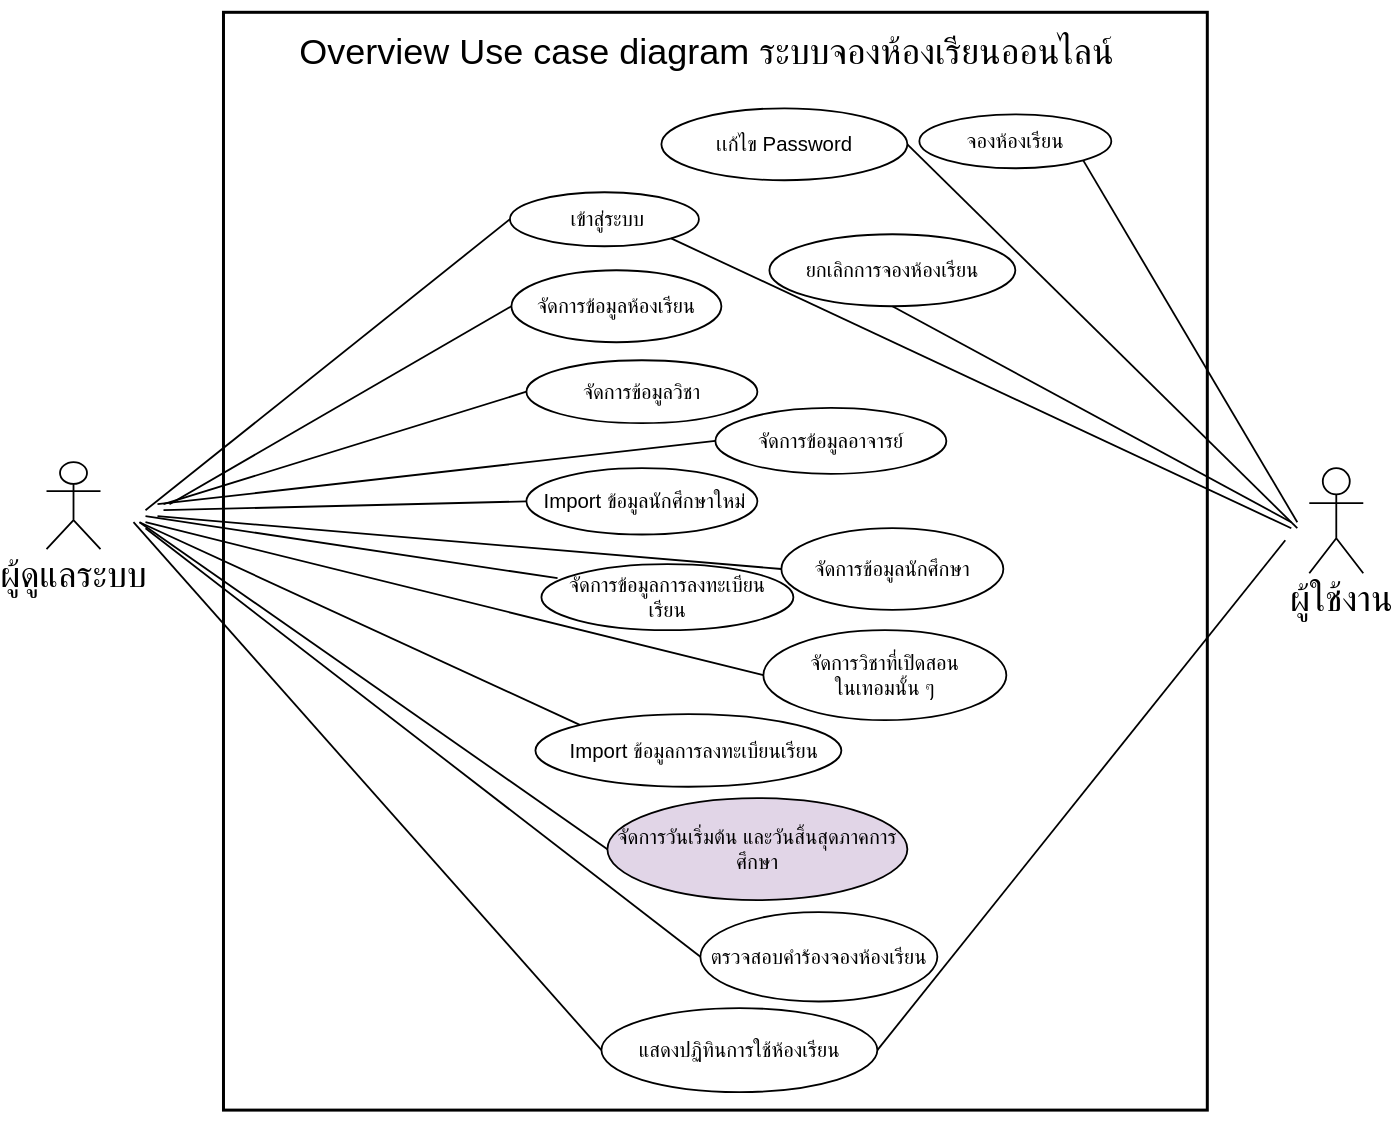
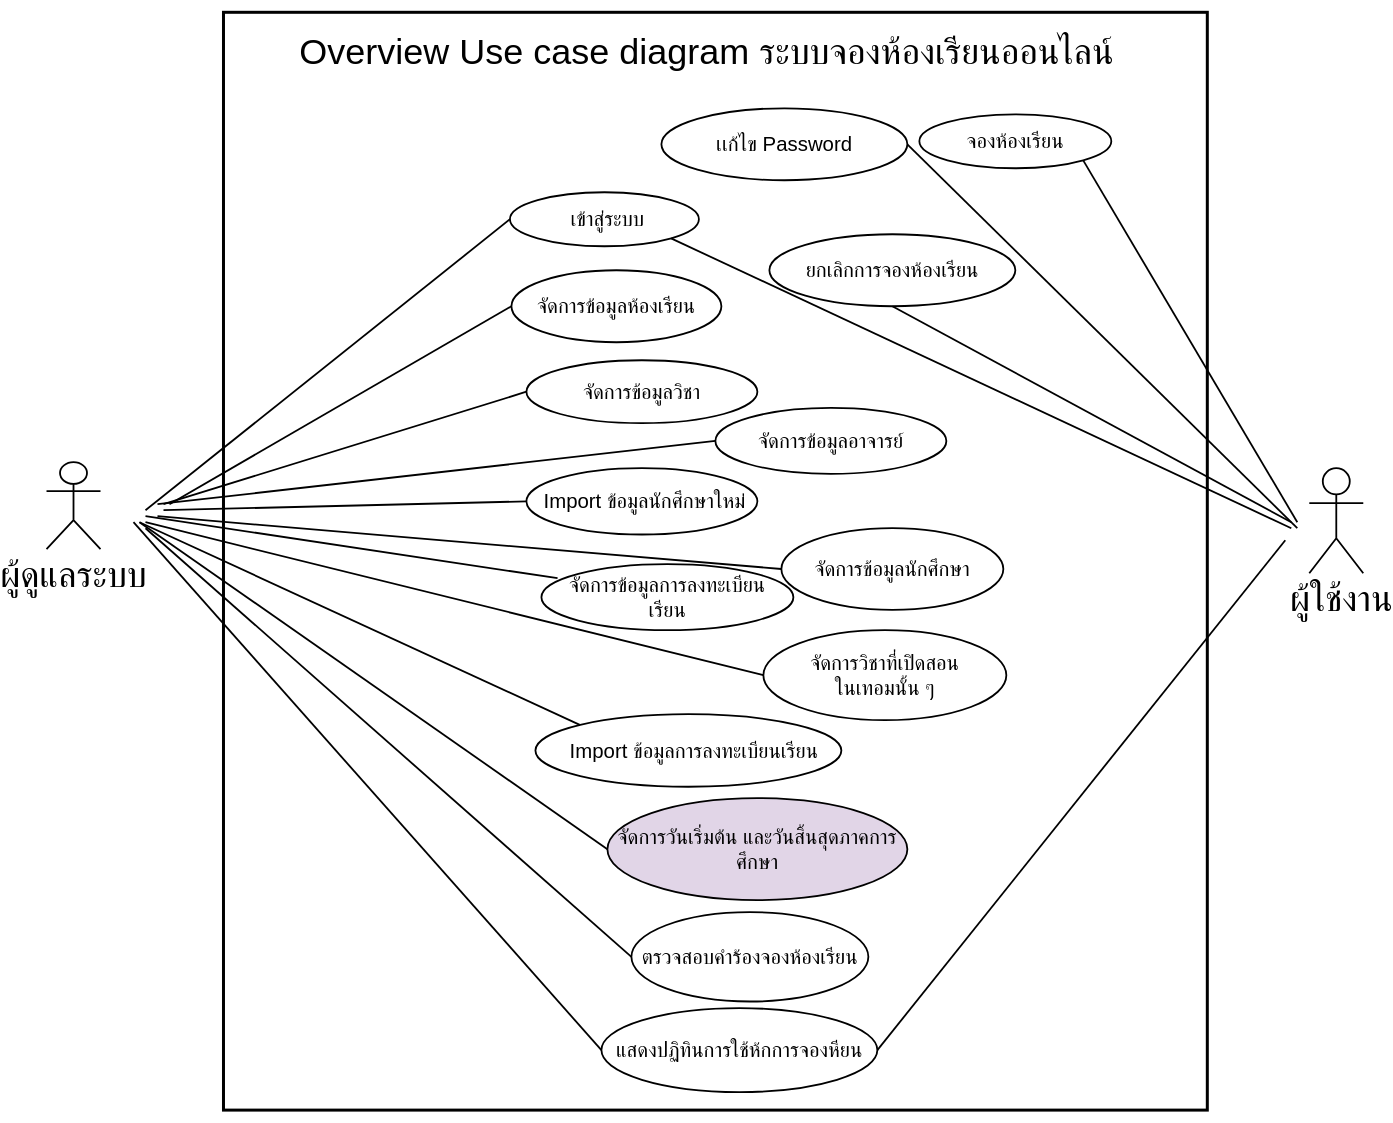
(819, 957) -> (750, 957)
(740, 1050) -> (740, 1050)
